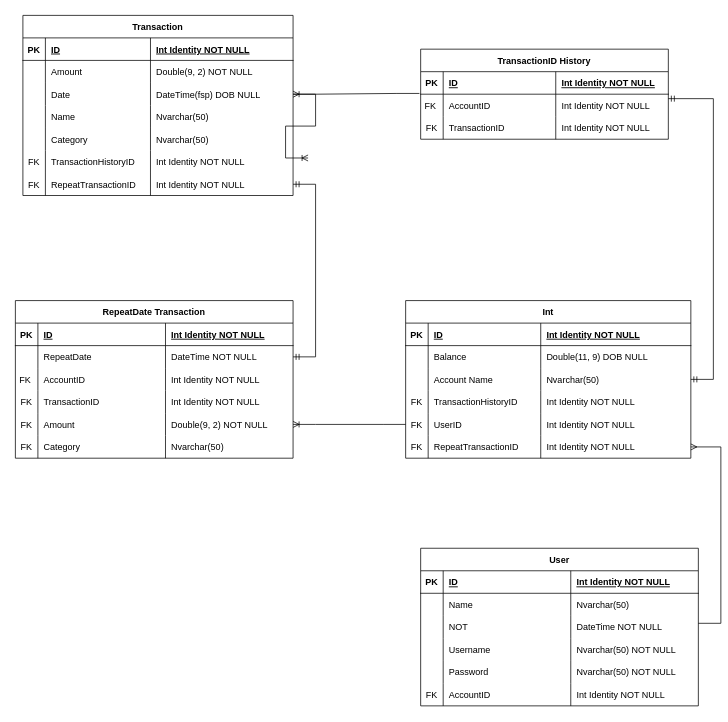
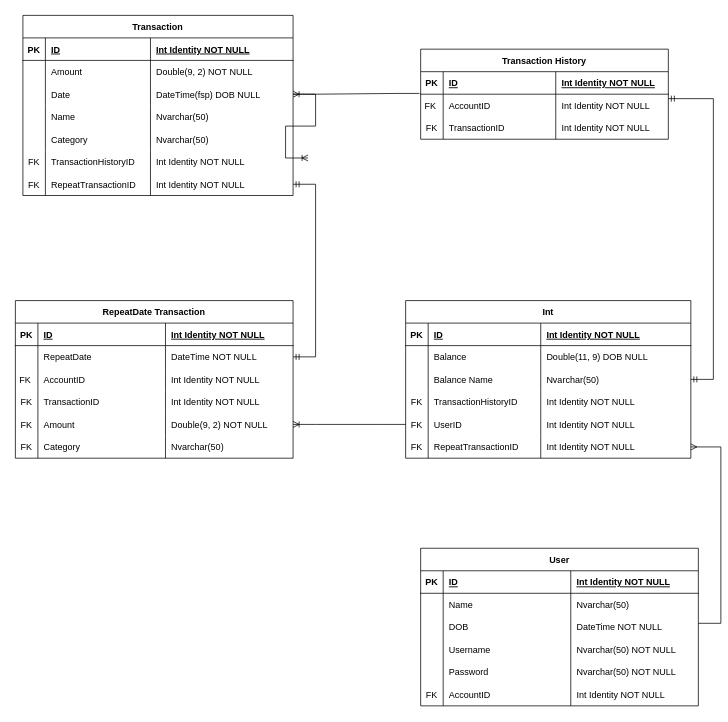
(544, 61) -> (544, 61)
(463, 380) -> (461, 380)
(456, 627) -> (456, 627)
